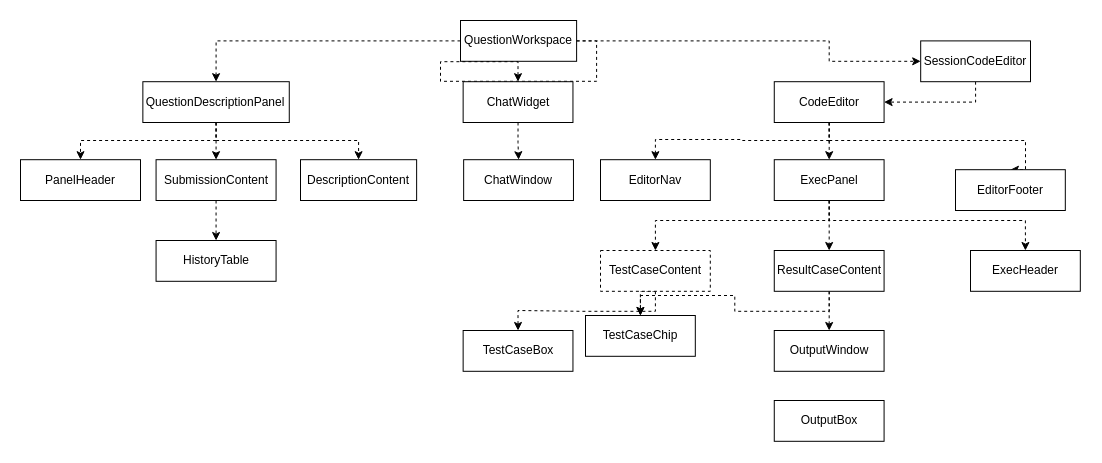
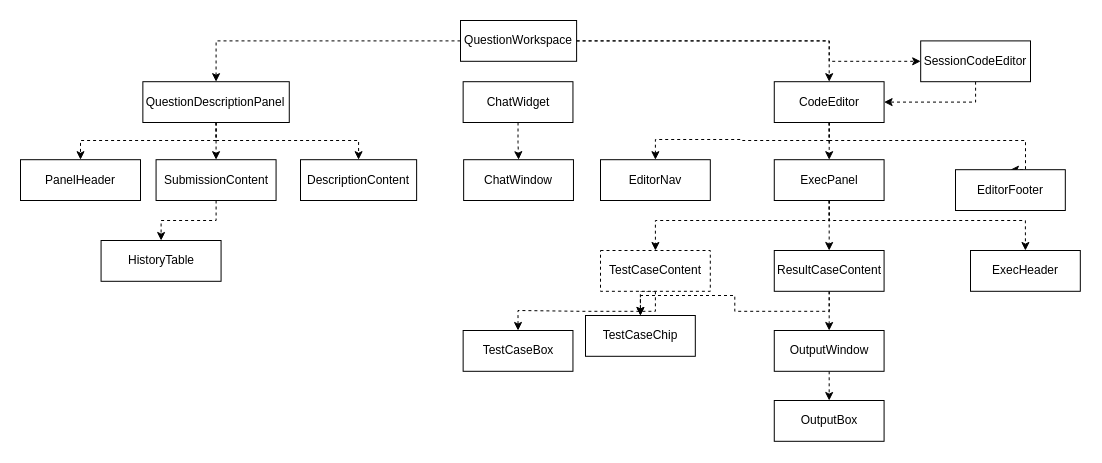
(597, 73) -> (829, 69)
(216, 261) -> (161, 261)
none -> (829, 383)
